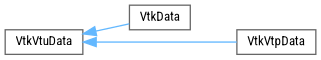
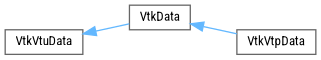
(167, 42) -> (220, 30)
